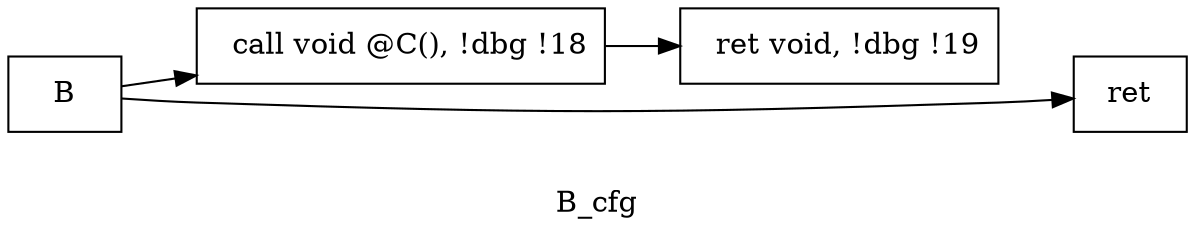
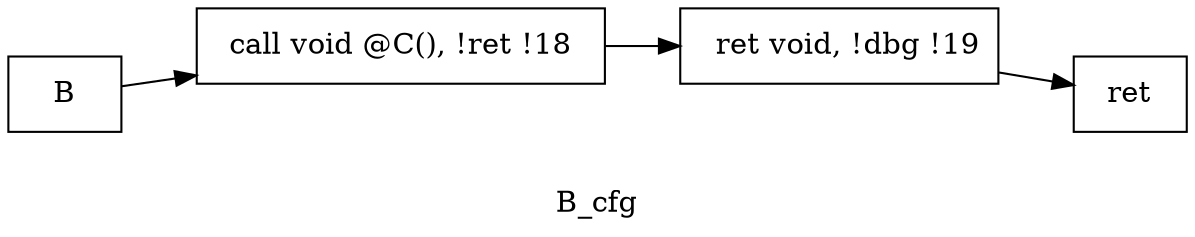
(401, 46) -> (401, 46)
(587, 111) -> (1026, 77)
